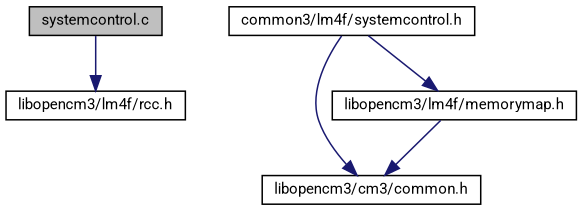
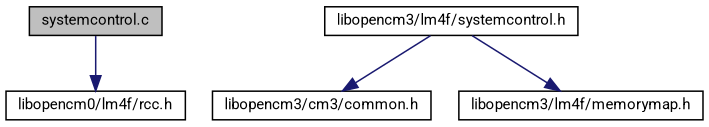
(352, 21) -> (451, 21)
(96, 105) -> (96, 105)
(418, 142) -> none
